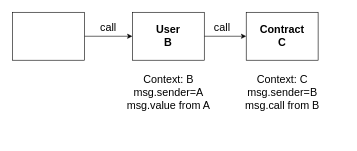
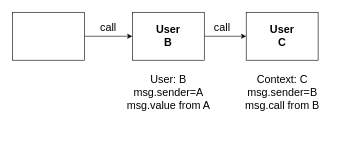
(282, 36) -> (282, 36)
(169, 93) -> (169, 93)
